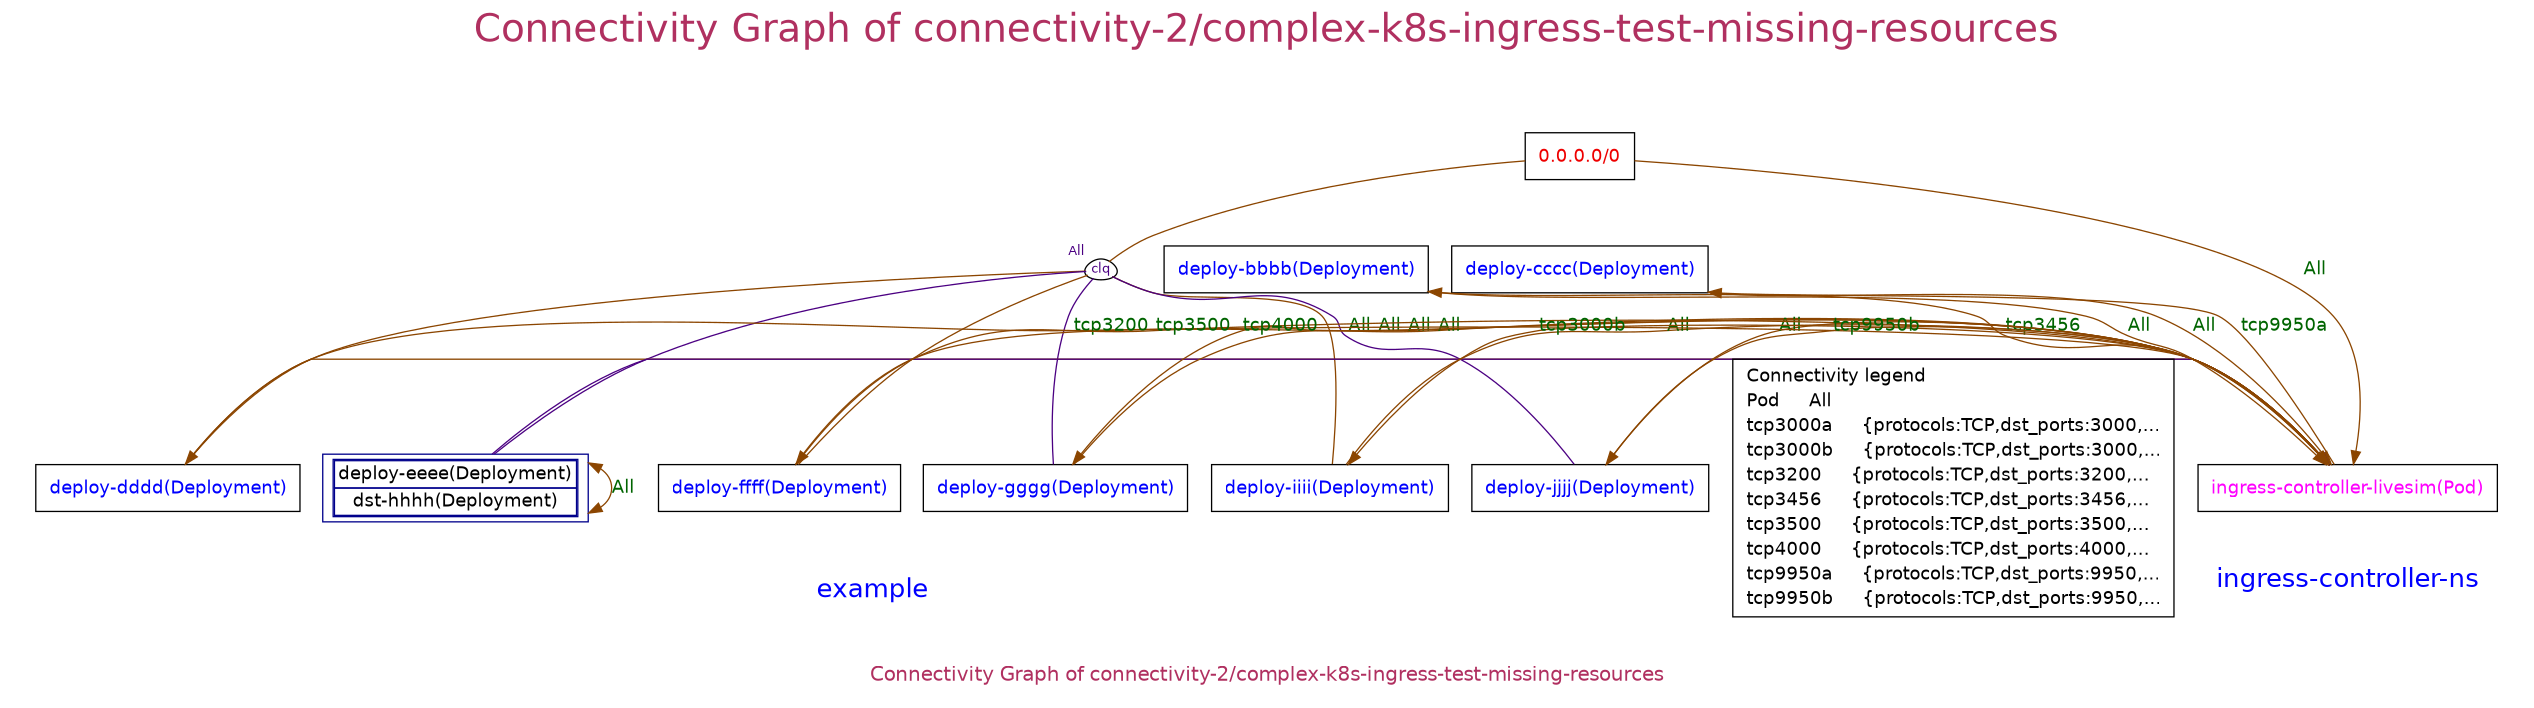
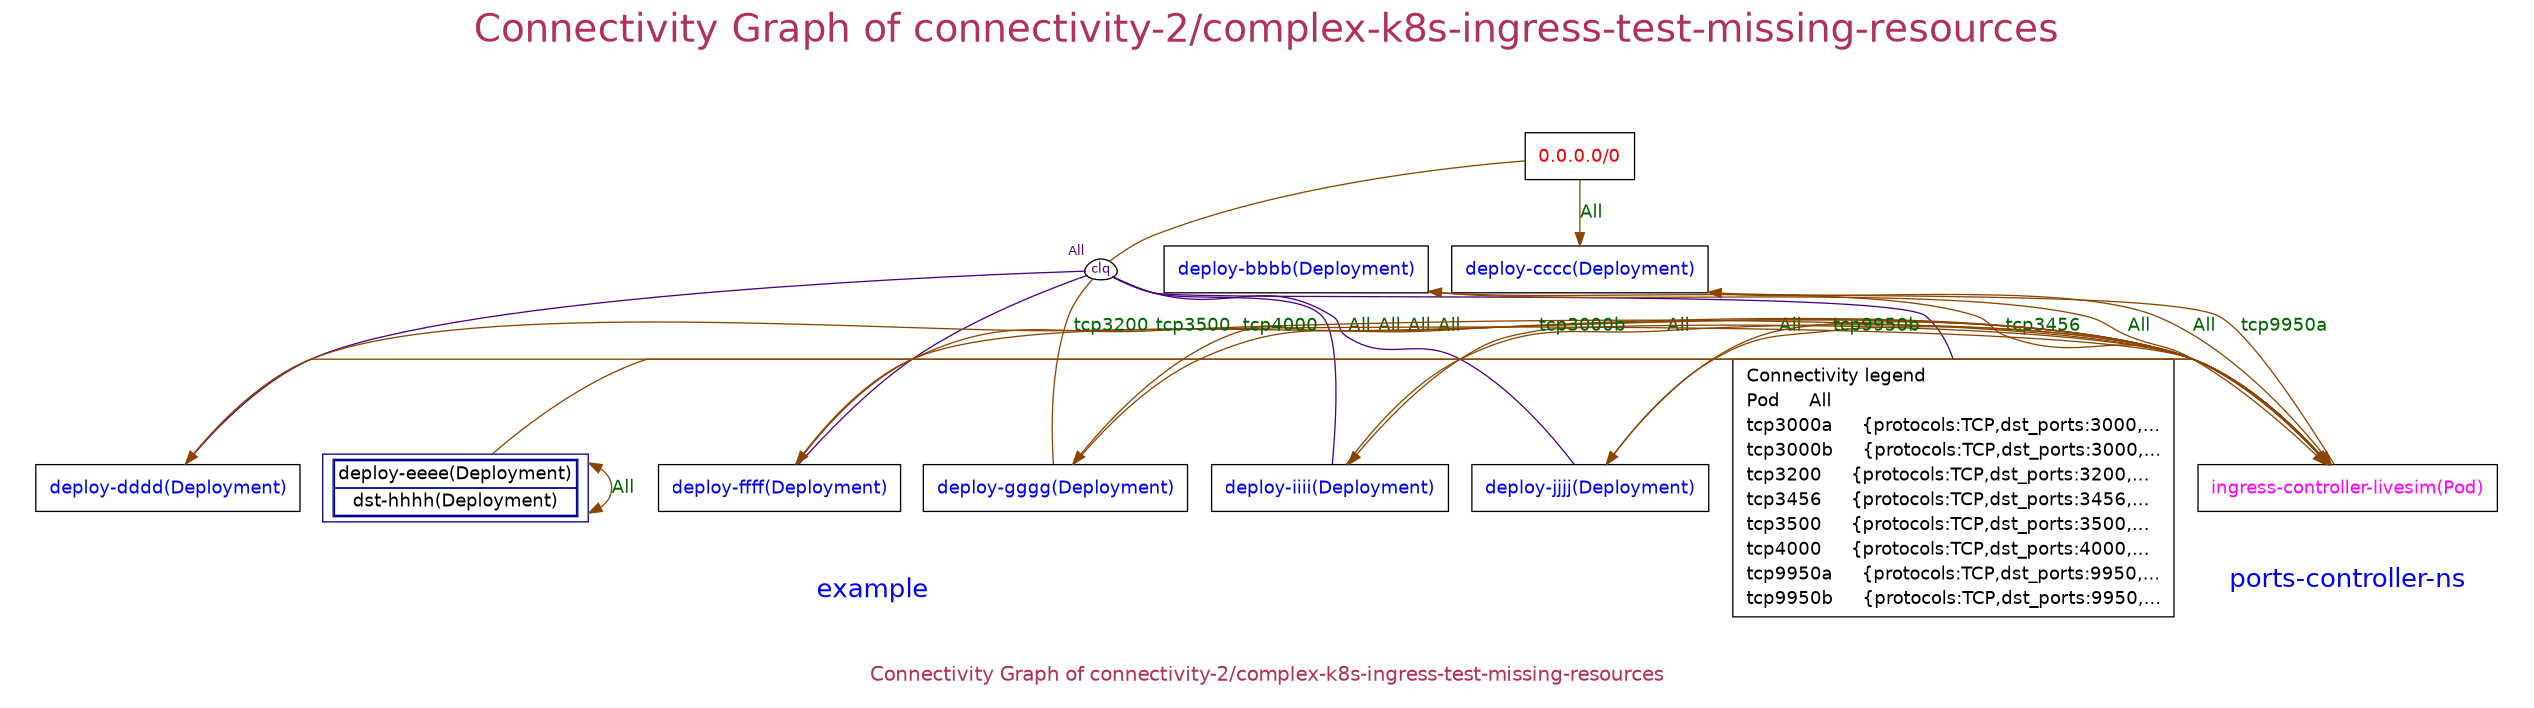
(2064, 214) -> (1580, 206)
(613, 302) -> (613, 302)
(790, 314) -> (1413, 297)
(983, 319) -> (983, 319)
(1333, 345) -> (1333, 345)
(1409, 359) -> (1409, 359)
(1056, 372) -> (1056, 372)
(2348, 580) -> (2348, 580)
